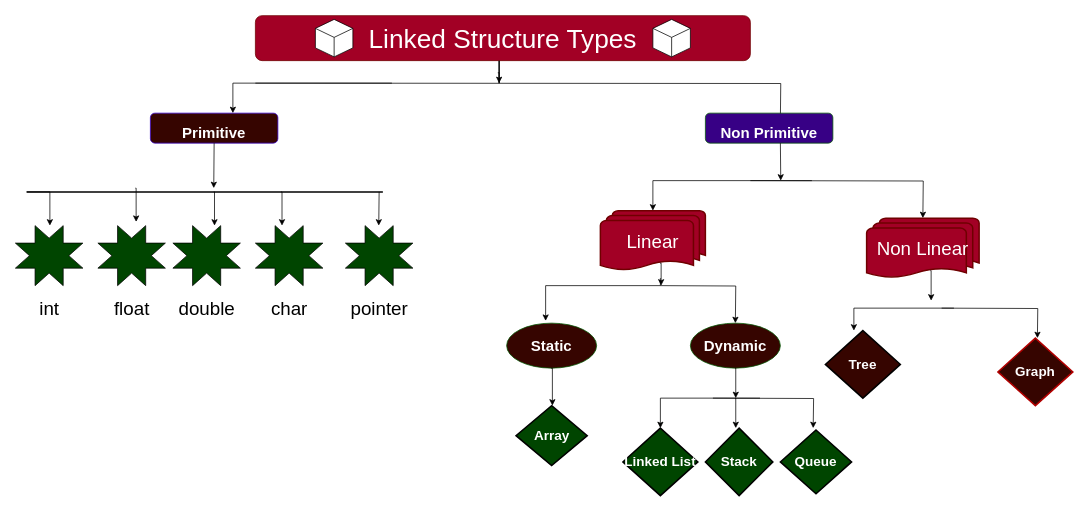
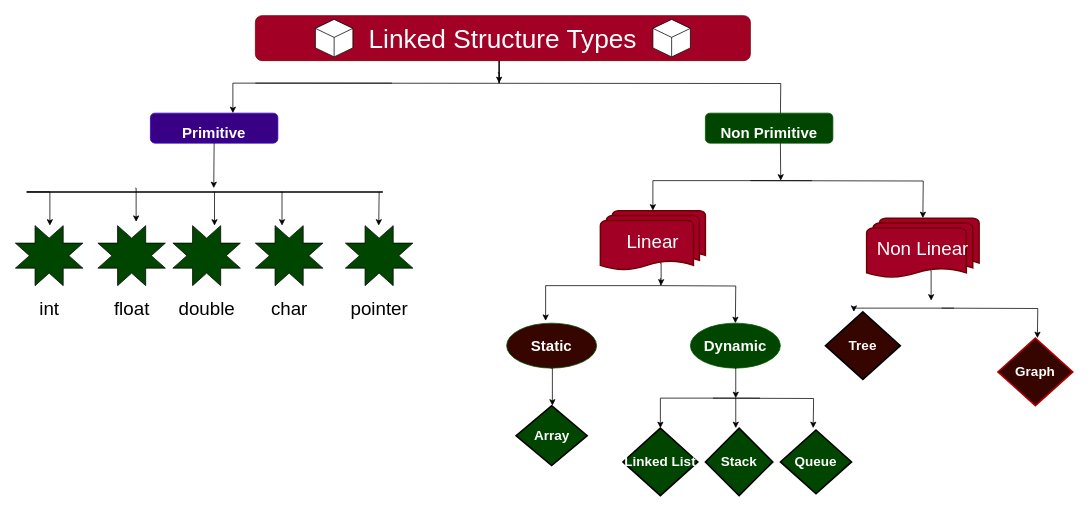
(214, 128) -> (214, 128)
(769, 128) -> (769, 128)
(735, 345) -> (735, 345)
(863, 364) -> (863, 345)
